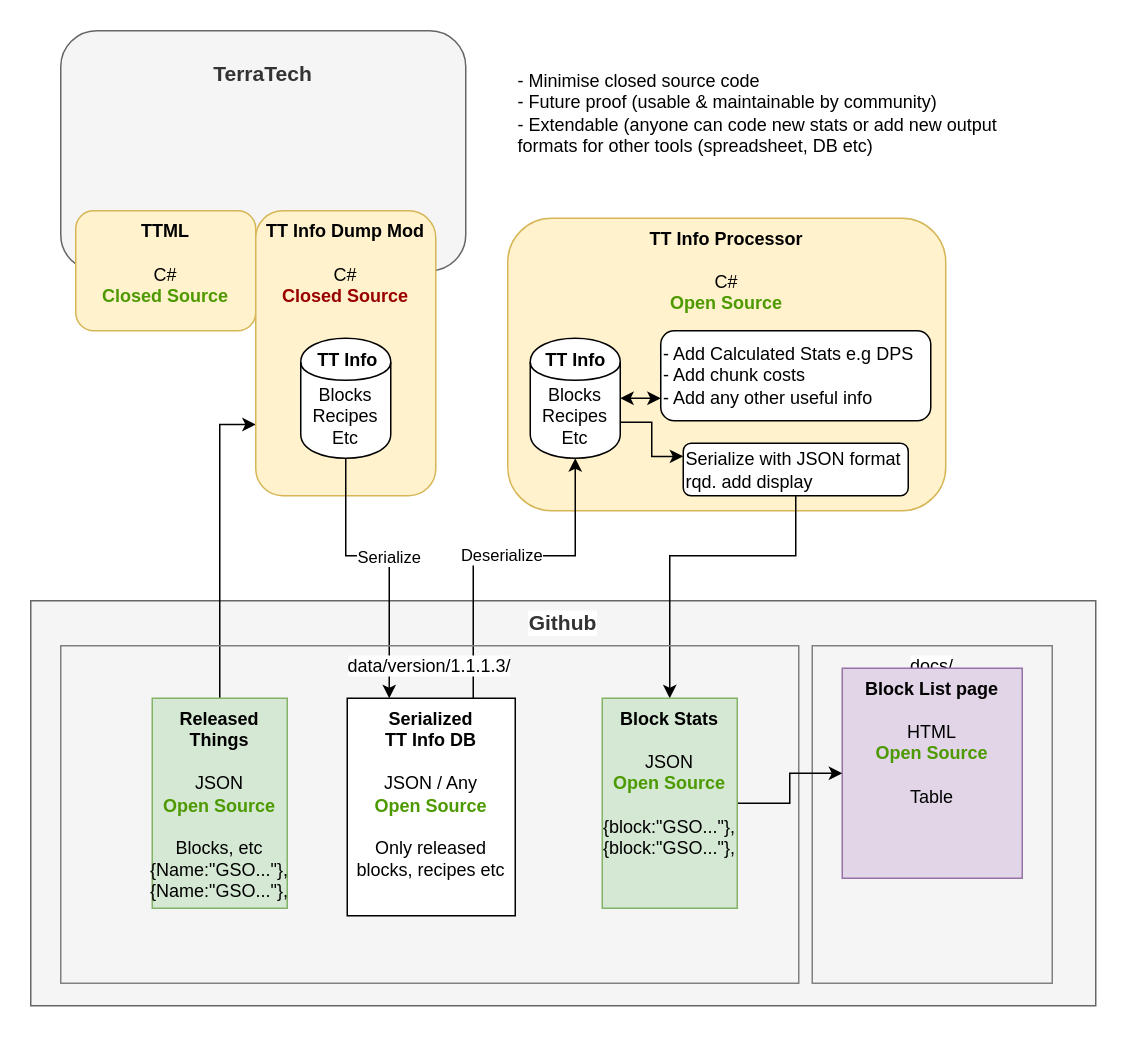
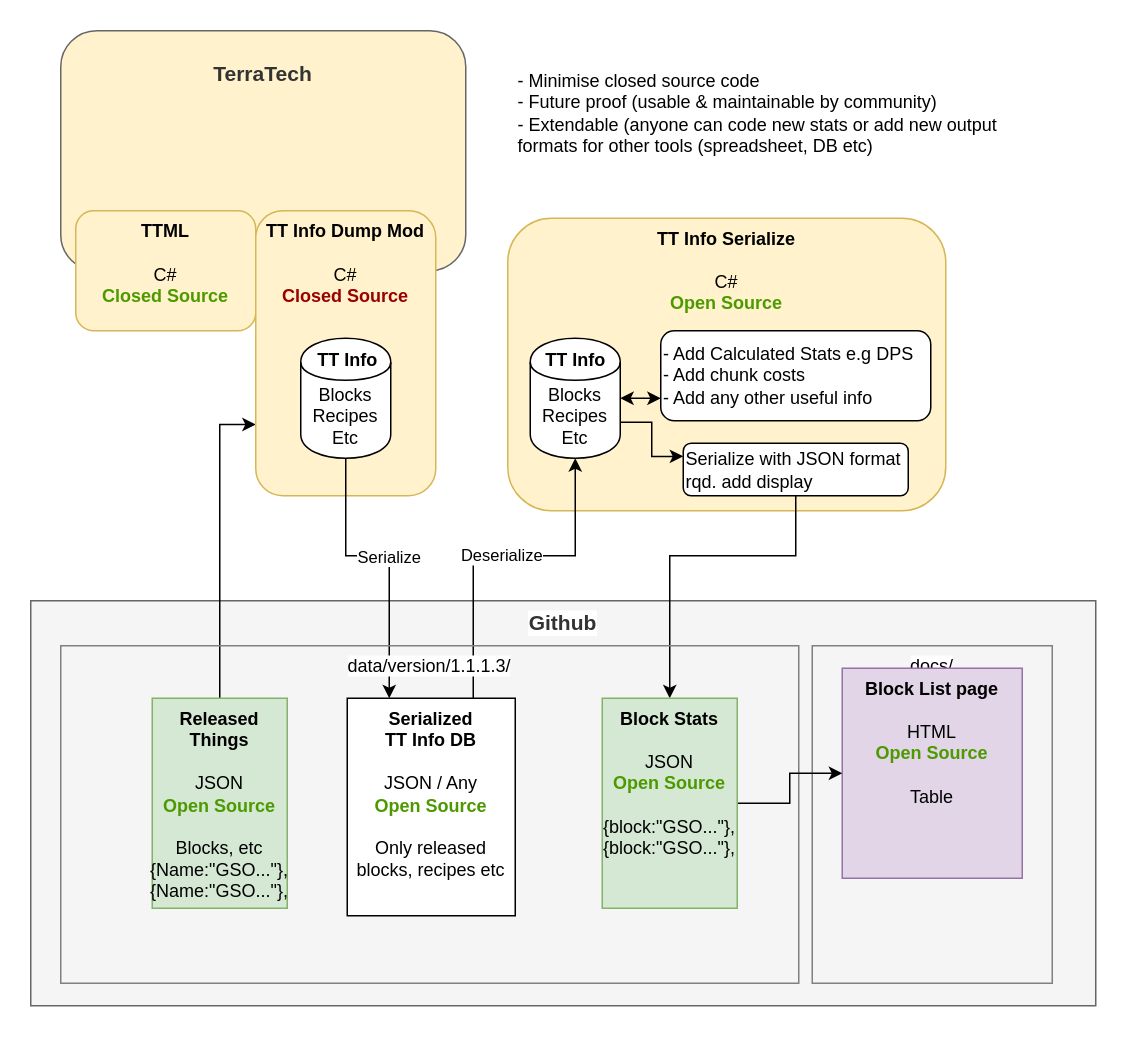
(263, 151) -> (263, 151)
(727, 261) -> (727, 261)
